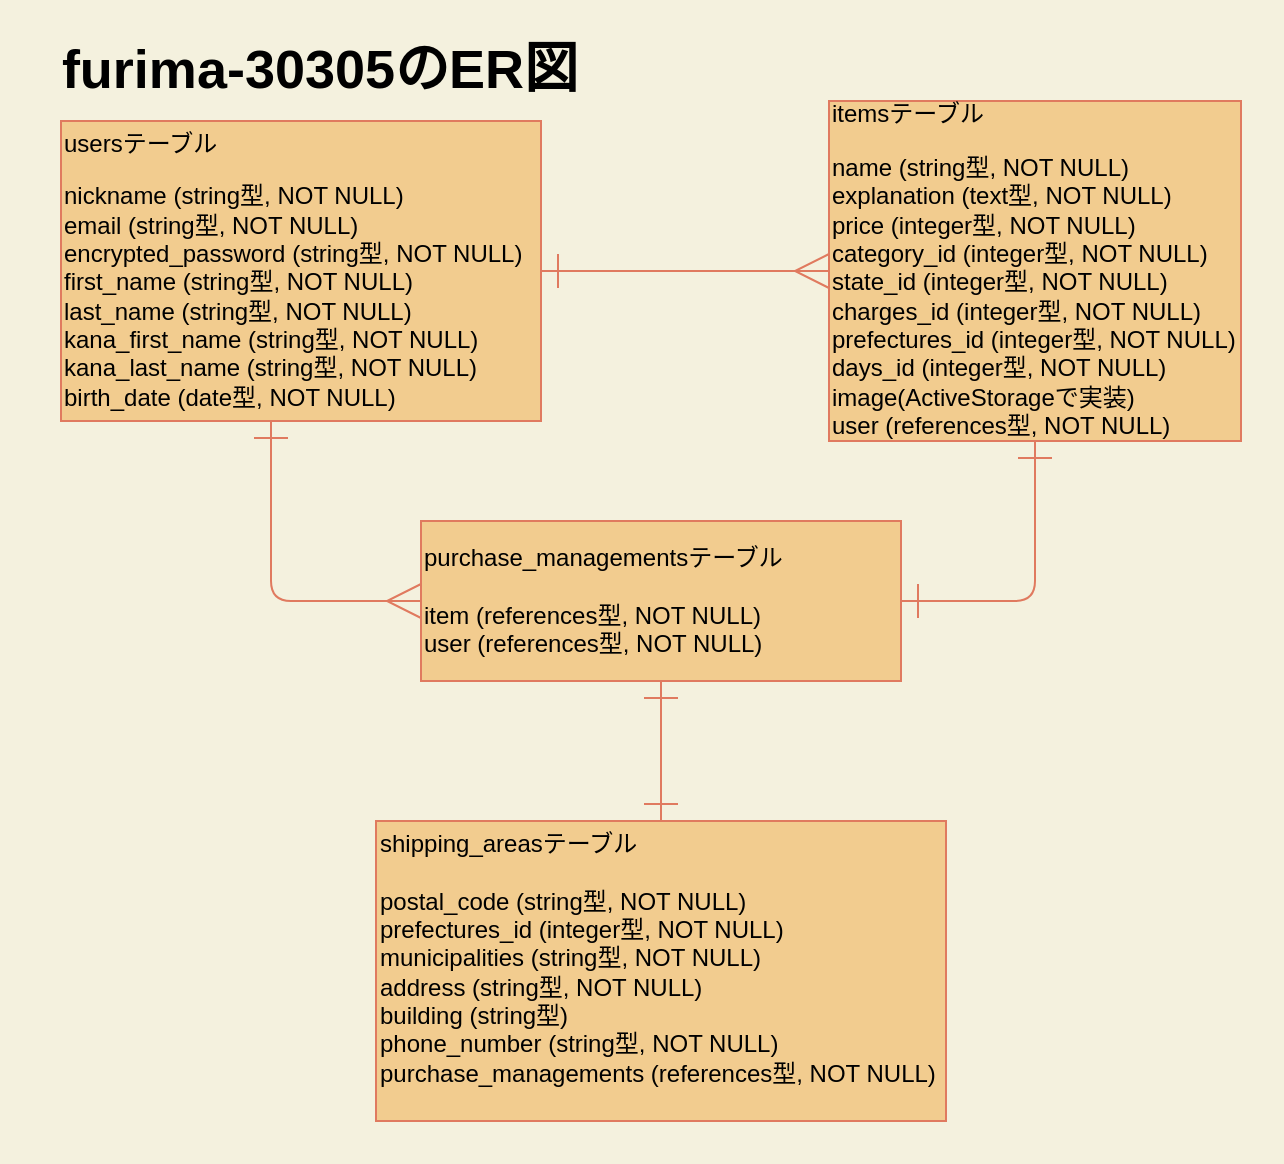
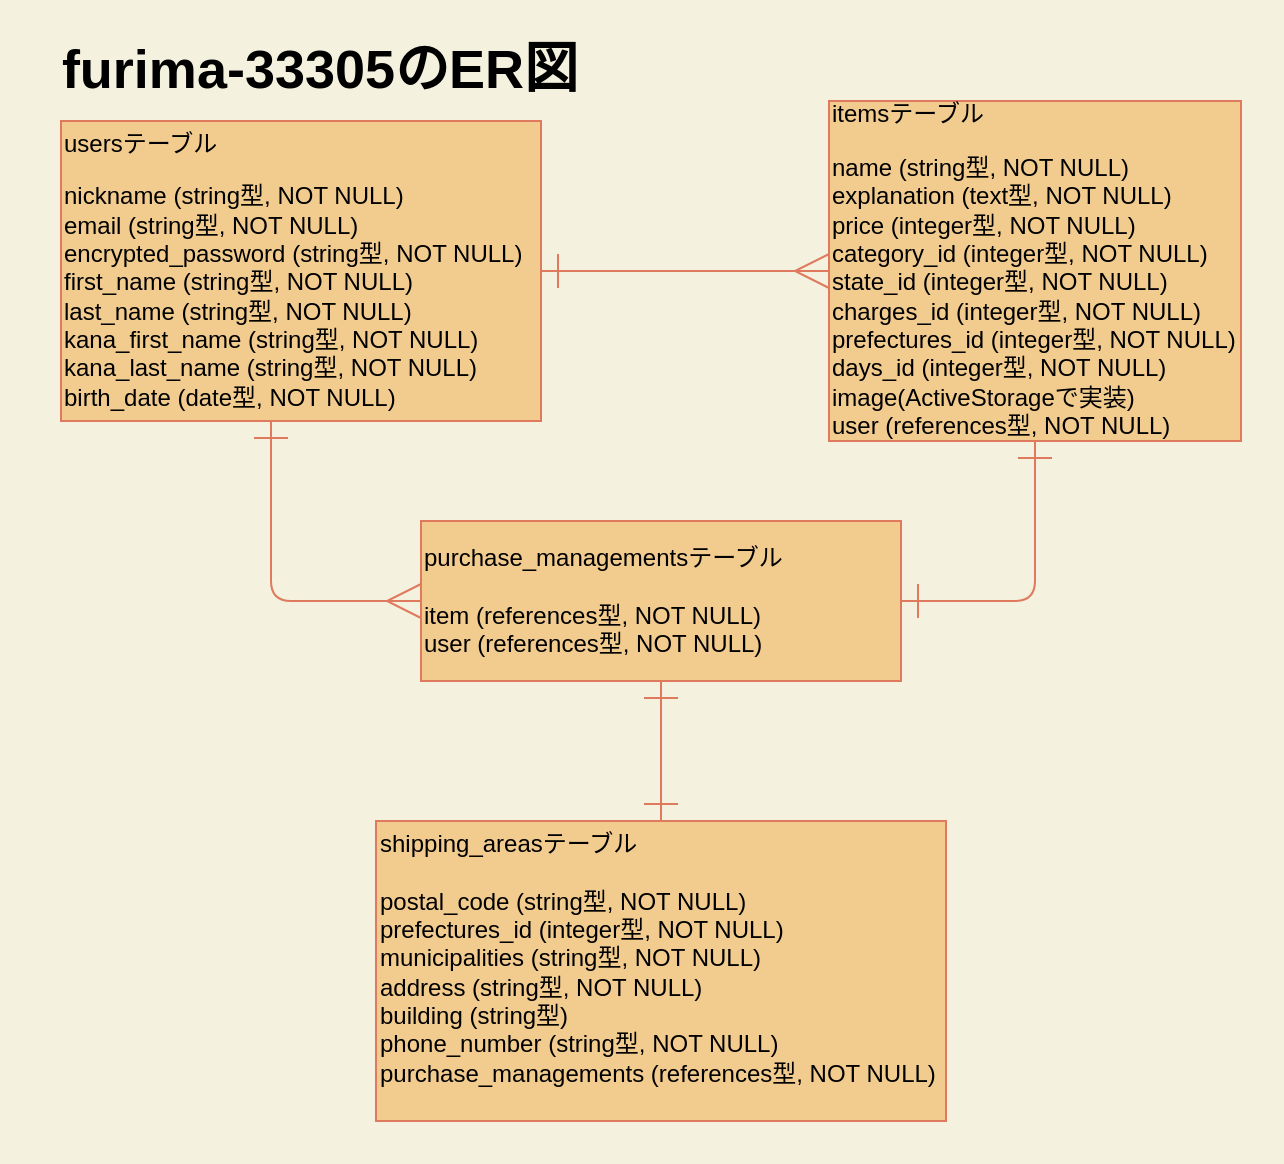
(321, 71) -> (321, 71)
